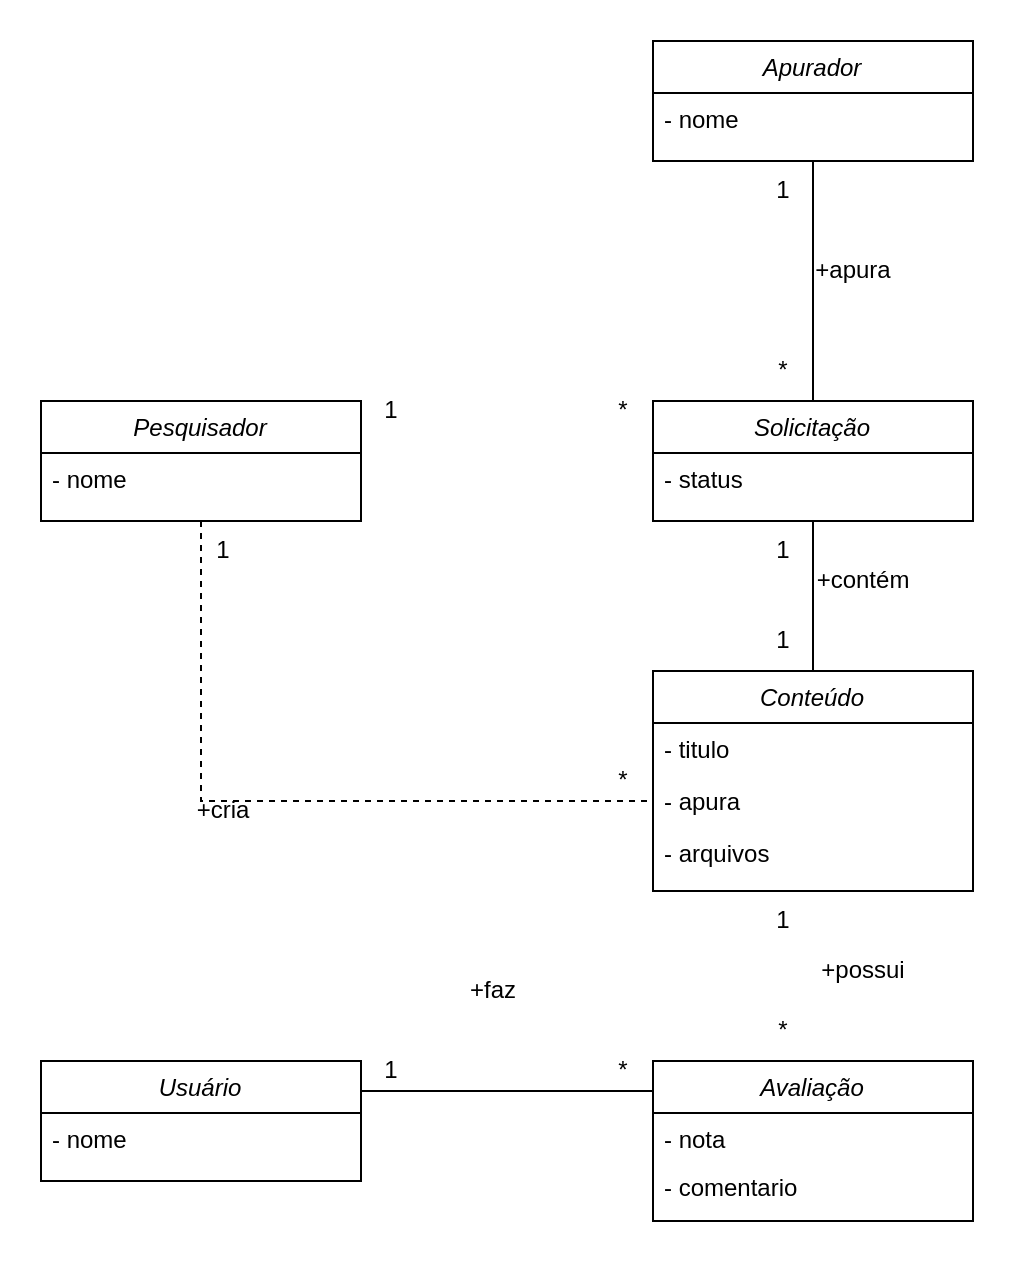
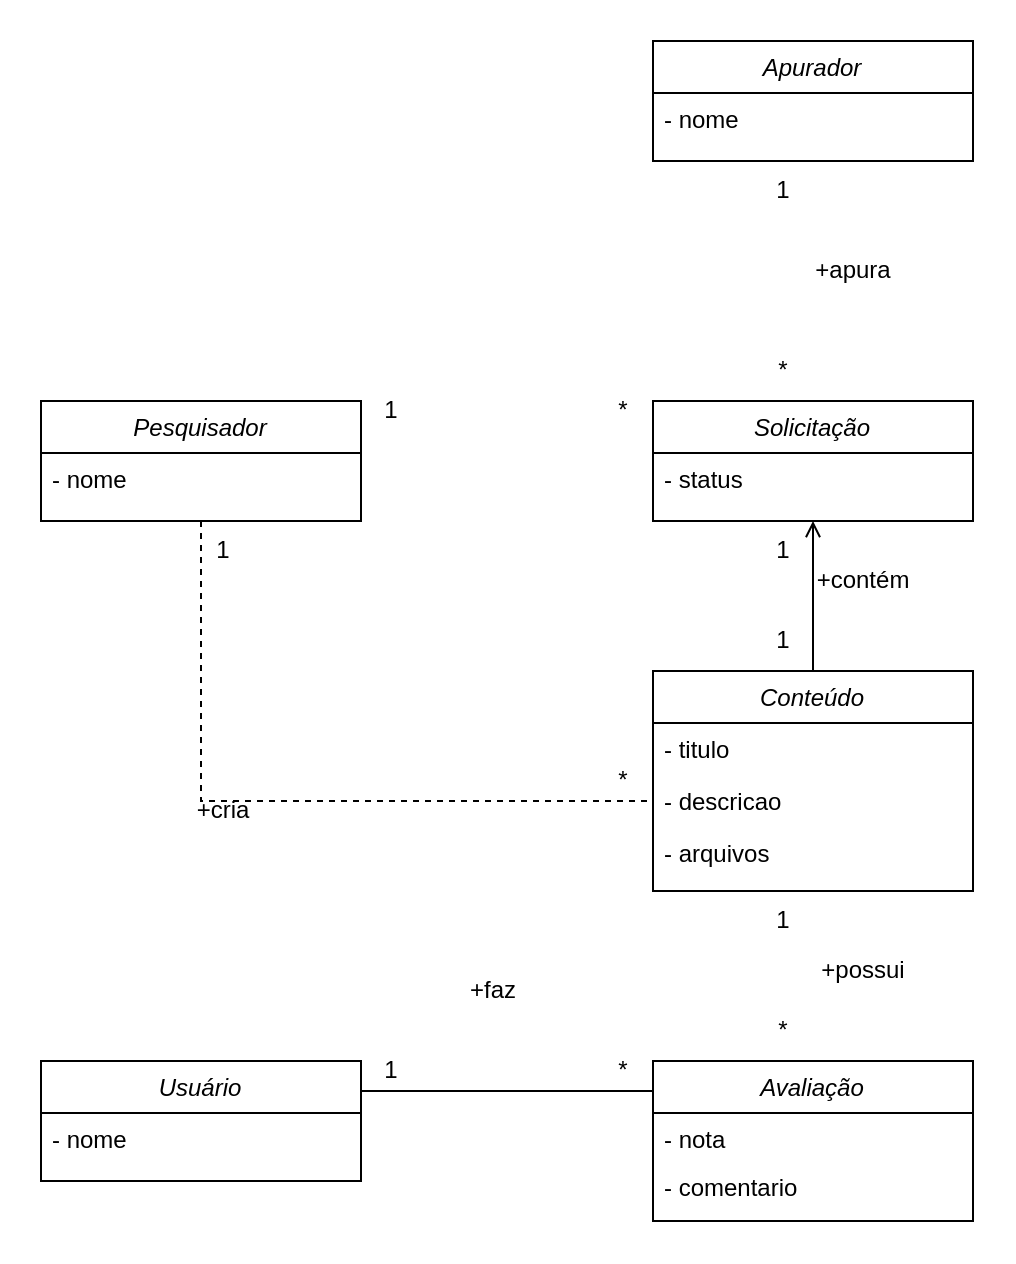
(813, 283) -> none
(813, 529) -> (813, 528)
(708, 802) -> (732, 802)
